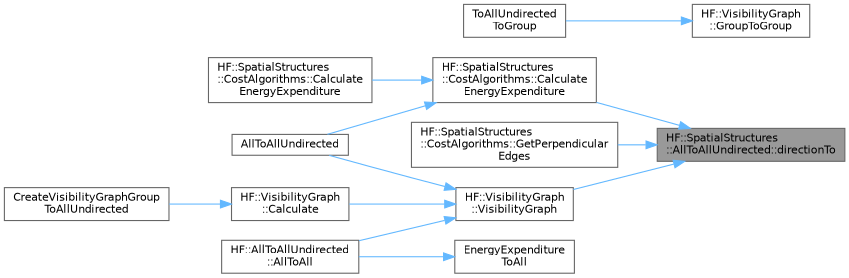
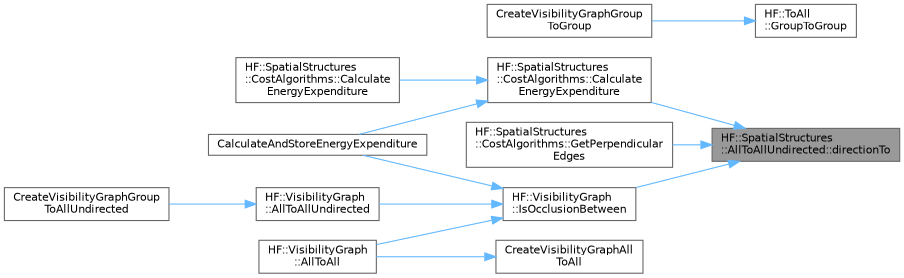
(515, 21) -> (569, 21)
(751, 21) -> (806, 21)
(290, 145) -> (318, 145)
(290, 204) -> (318, 204)
(515, 204) -> (569, 204)
(290, 257) -> (318, 257)
(515, 257) -> (569, 257)
